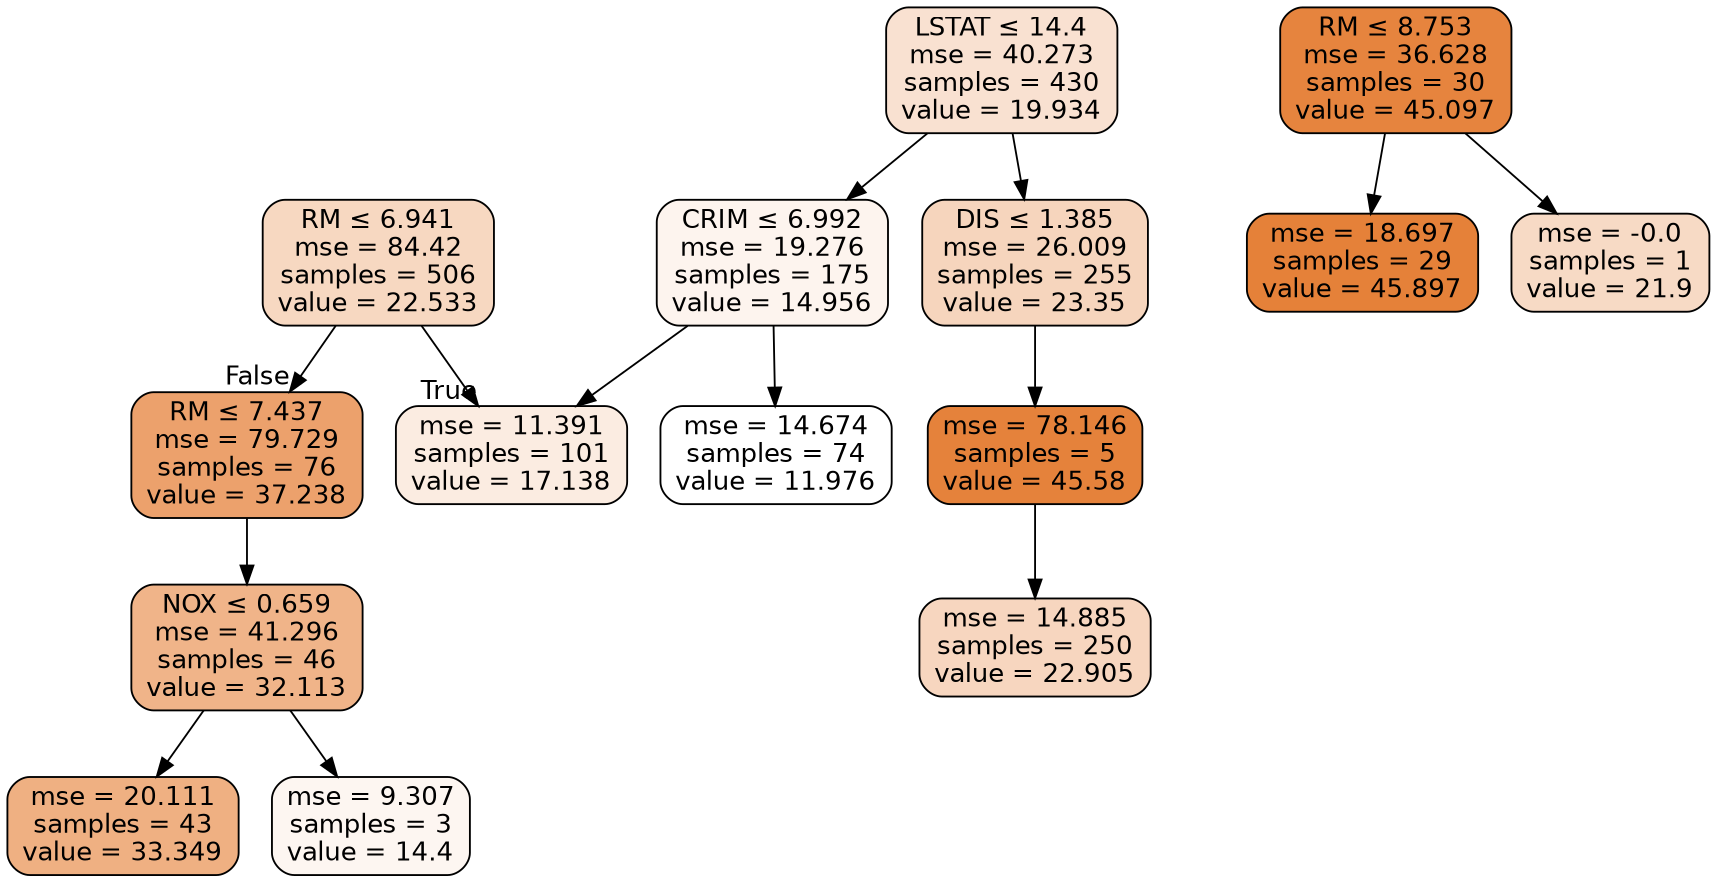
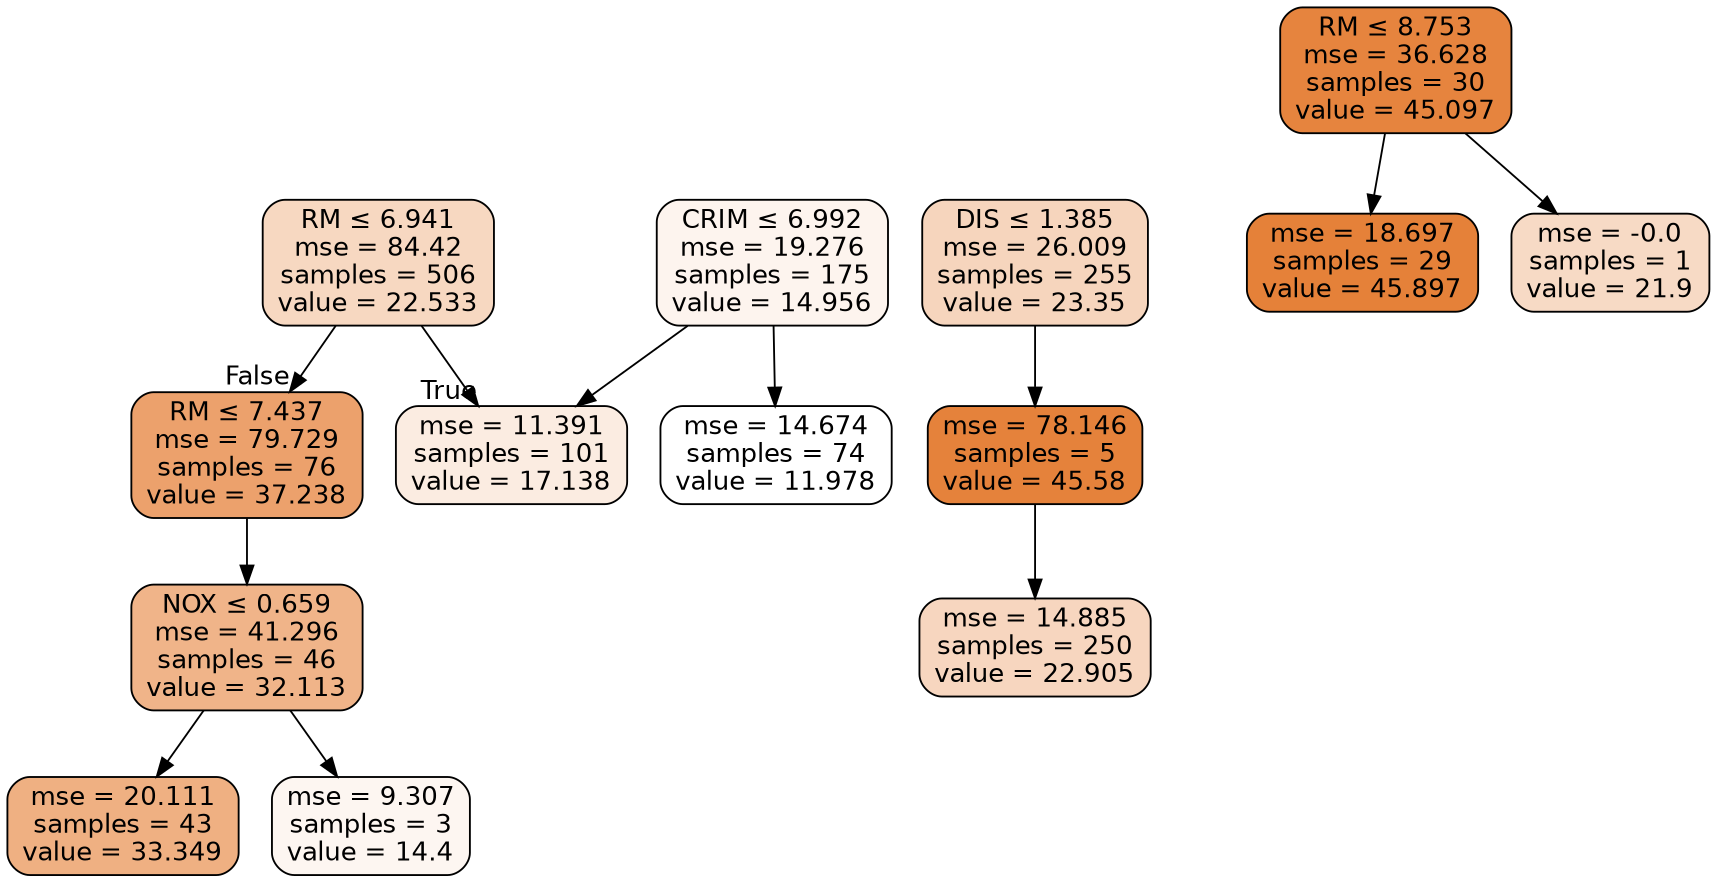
(1002, 70) -> none
(776, 482) -> (776, 482)
